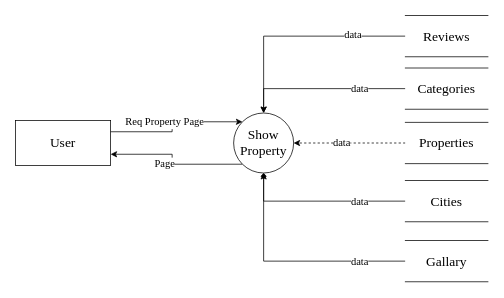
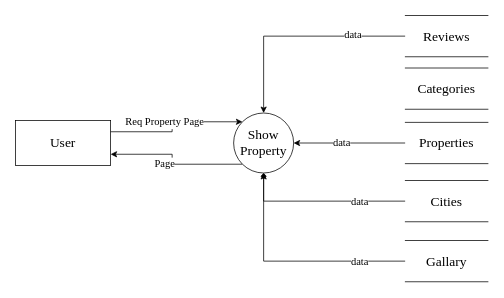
(335, 89) -> none
(377, 143) -> (377, 143)
